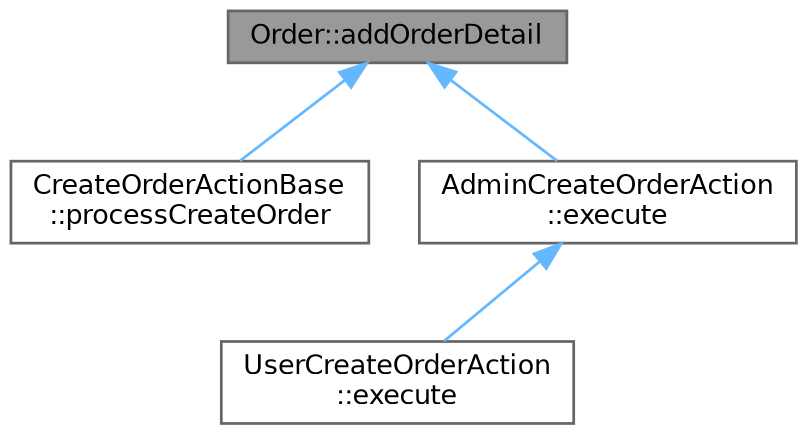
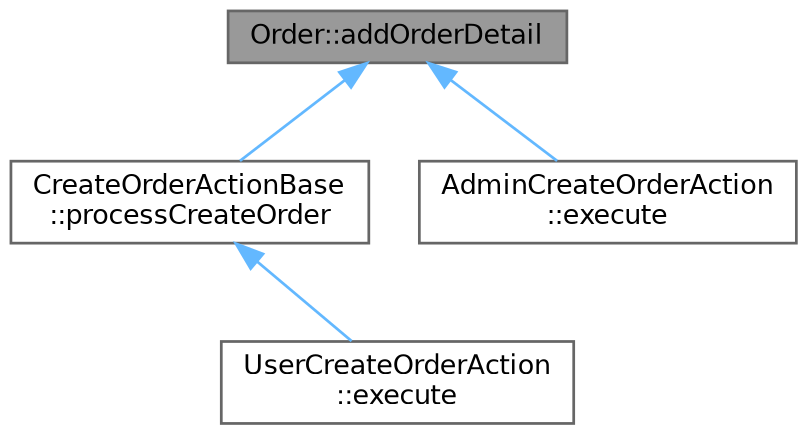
(492, 301) -> (304, 301)
